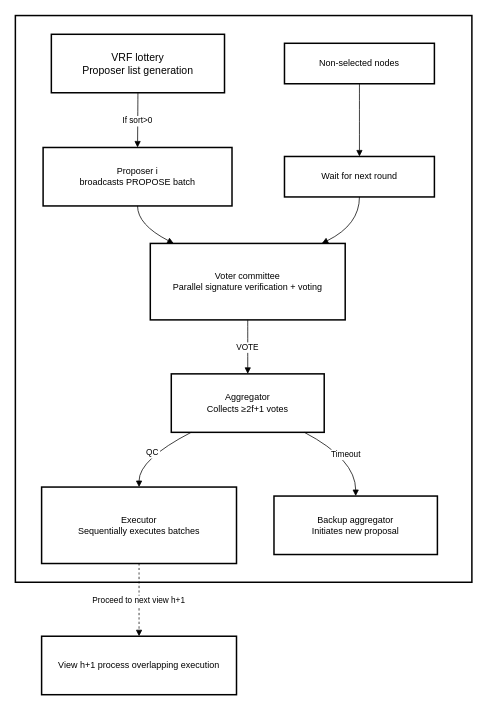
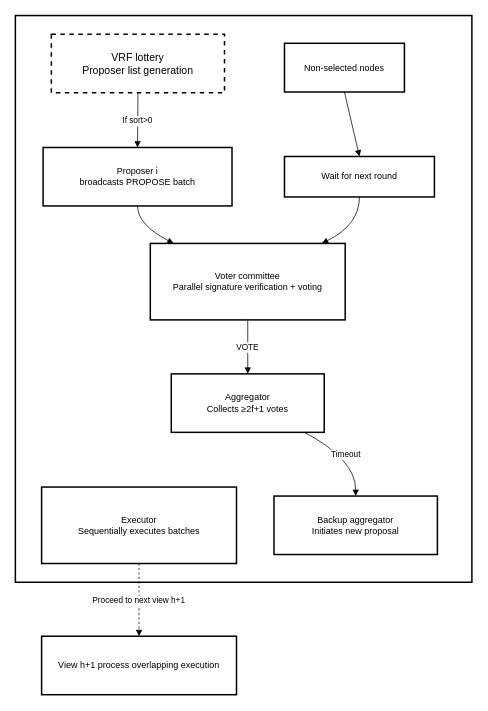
(138, 63) -> (138, 63)
(360, 63) -> (345, 68)
(161, 451) -> none
